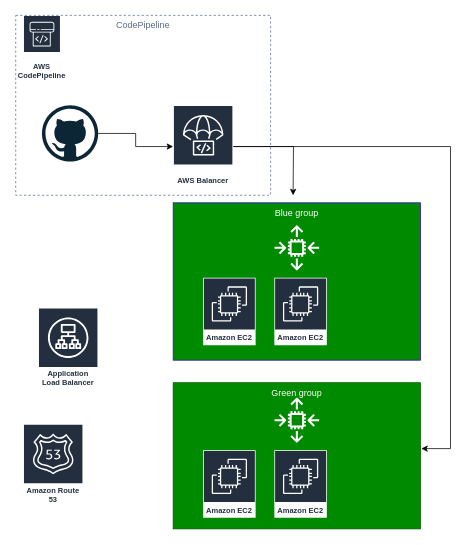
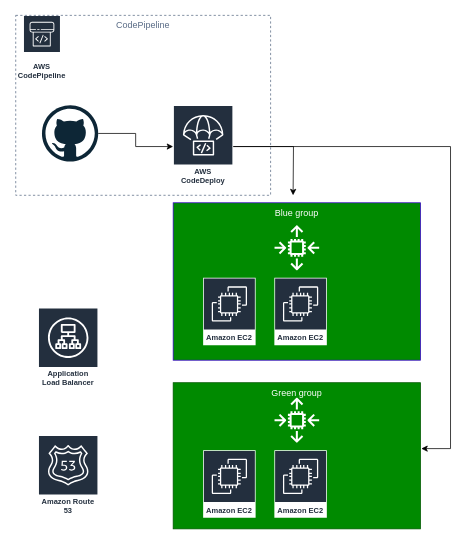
(203, 180) -> (203, 180)
(53, 465) -> (68, 477)
